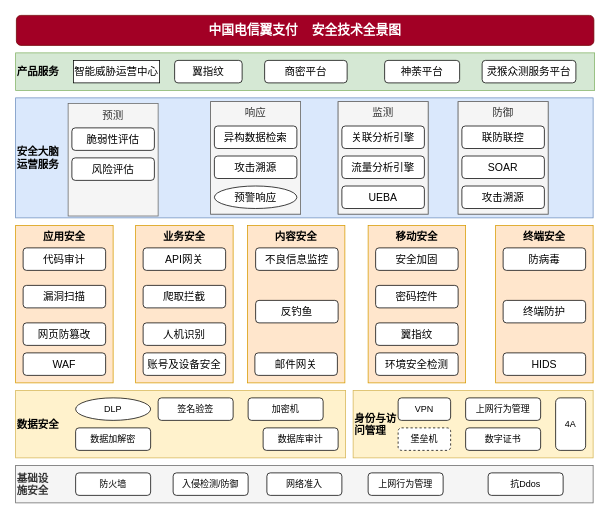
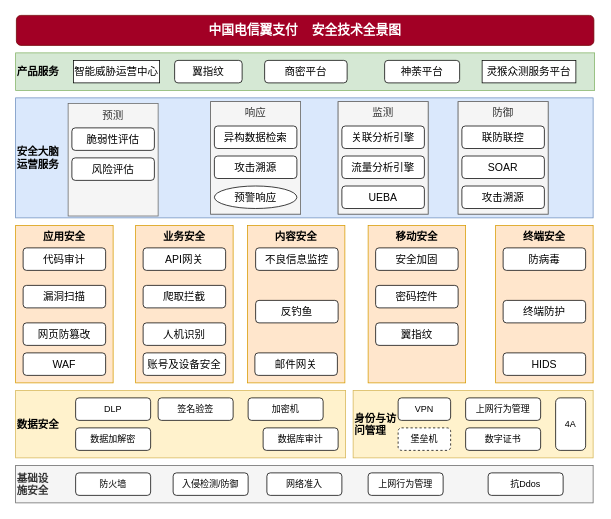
(529, 72) -> (529, 72)
(417, 364) -> none
(113, 409) -> (113, 409)
